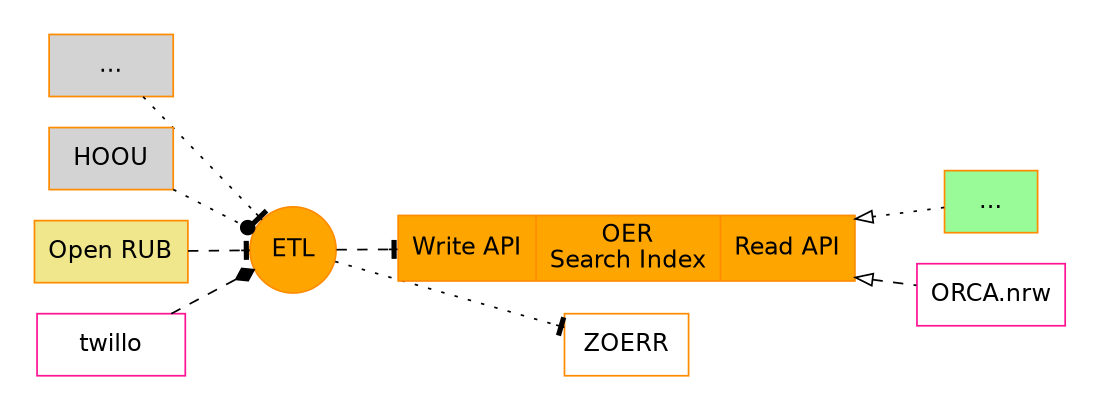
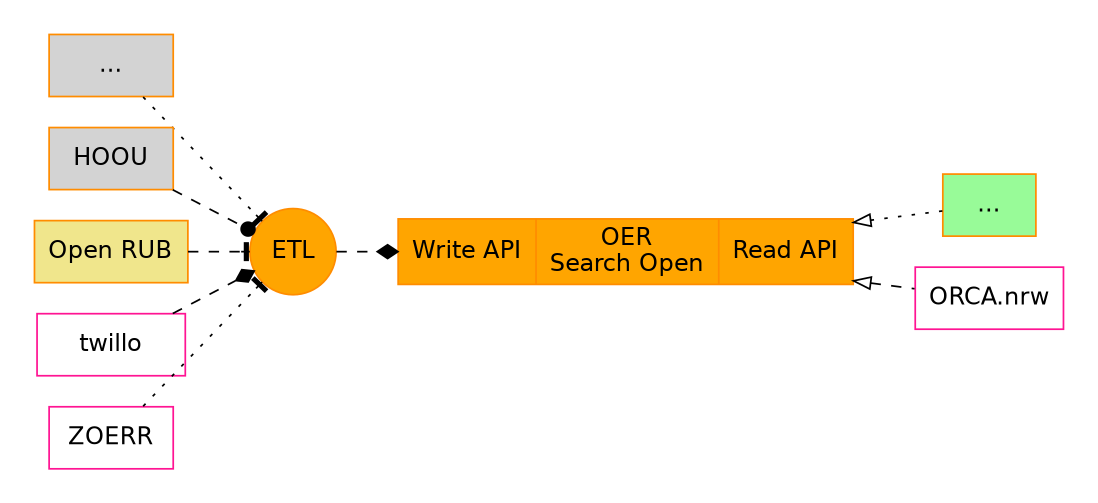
(207, 207) -> (207, 208)
(363, 250) -> (357, 252)
(628, 260) -> (627, 264)
(445, 293) -> (199, 348)
(627, 345) -> (111, 438)
